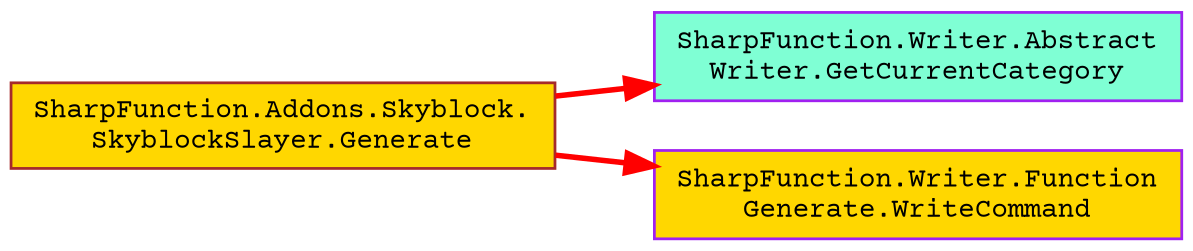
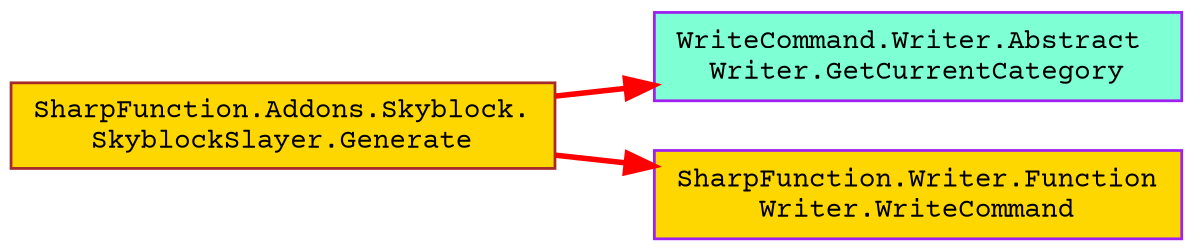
(918, 57) -> (918, 57)
(918, 195) -> (918, 195)
